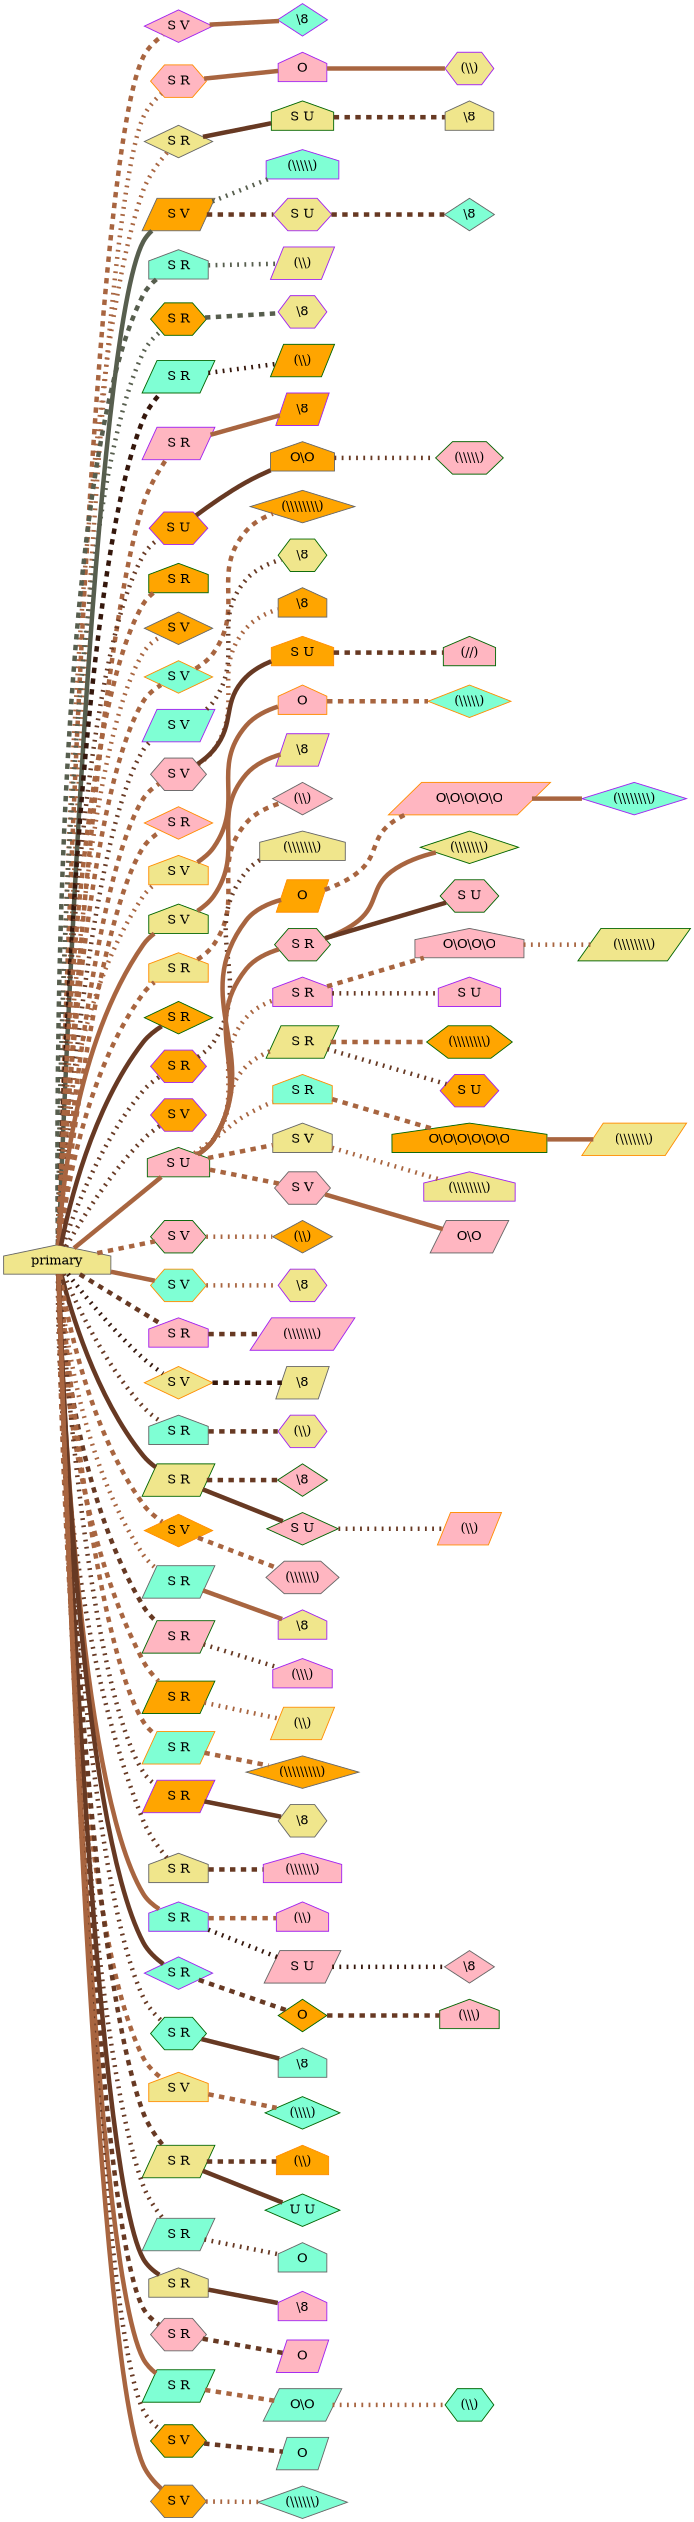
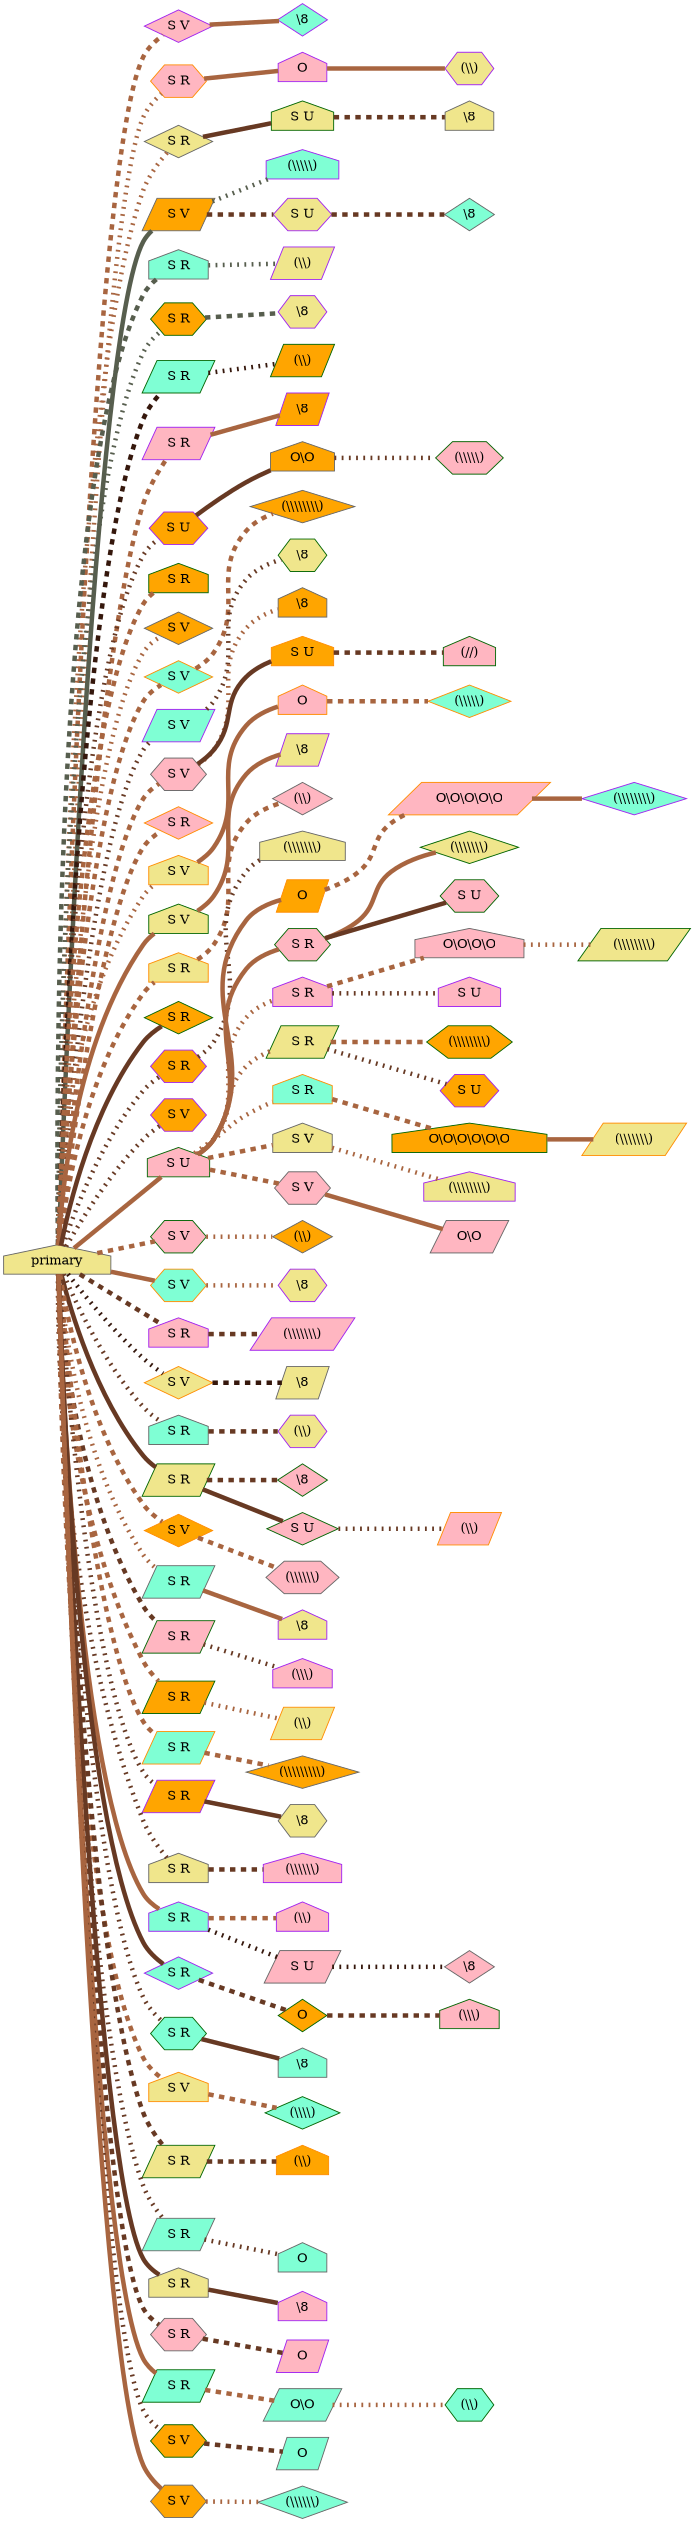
(302, 2210) -> none
